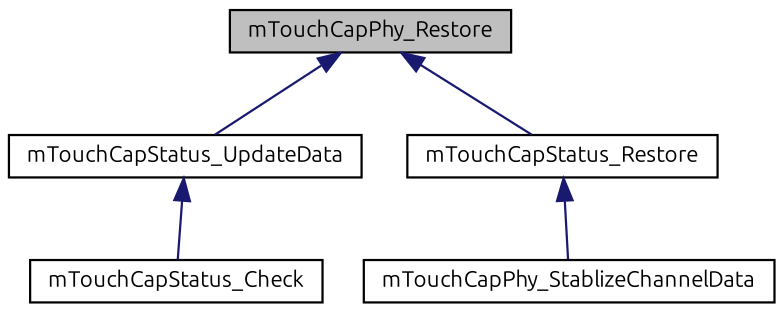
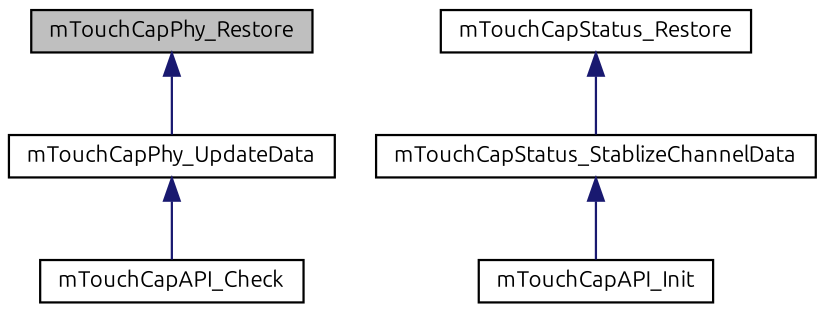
(476, 100) -> none
(185, 156) -> (172, 156)
(176, 281) -> (172, 281)
(569, 281) -> (596, 156)
none -> (596, 281)
